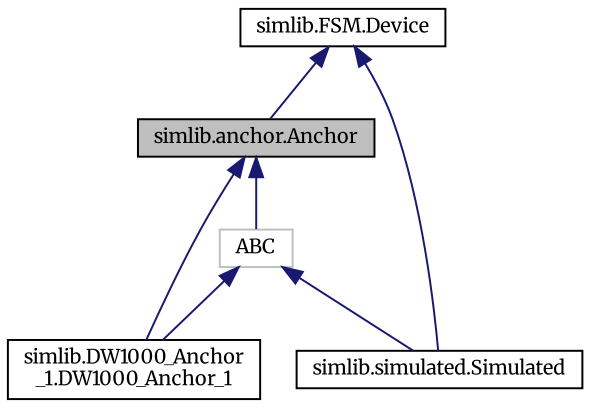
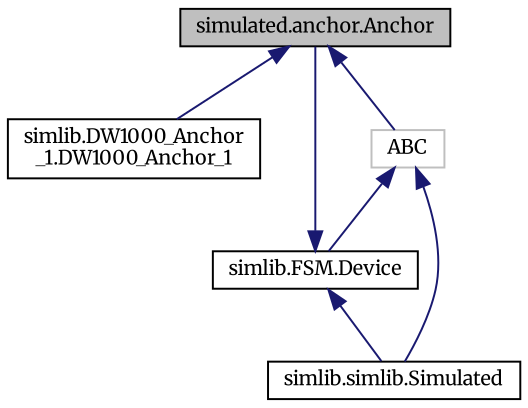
(256, 138) -> (315, 28)
(193, 311) -> (355, 217)
(439, 370) -> (394, 380)
